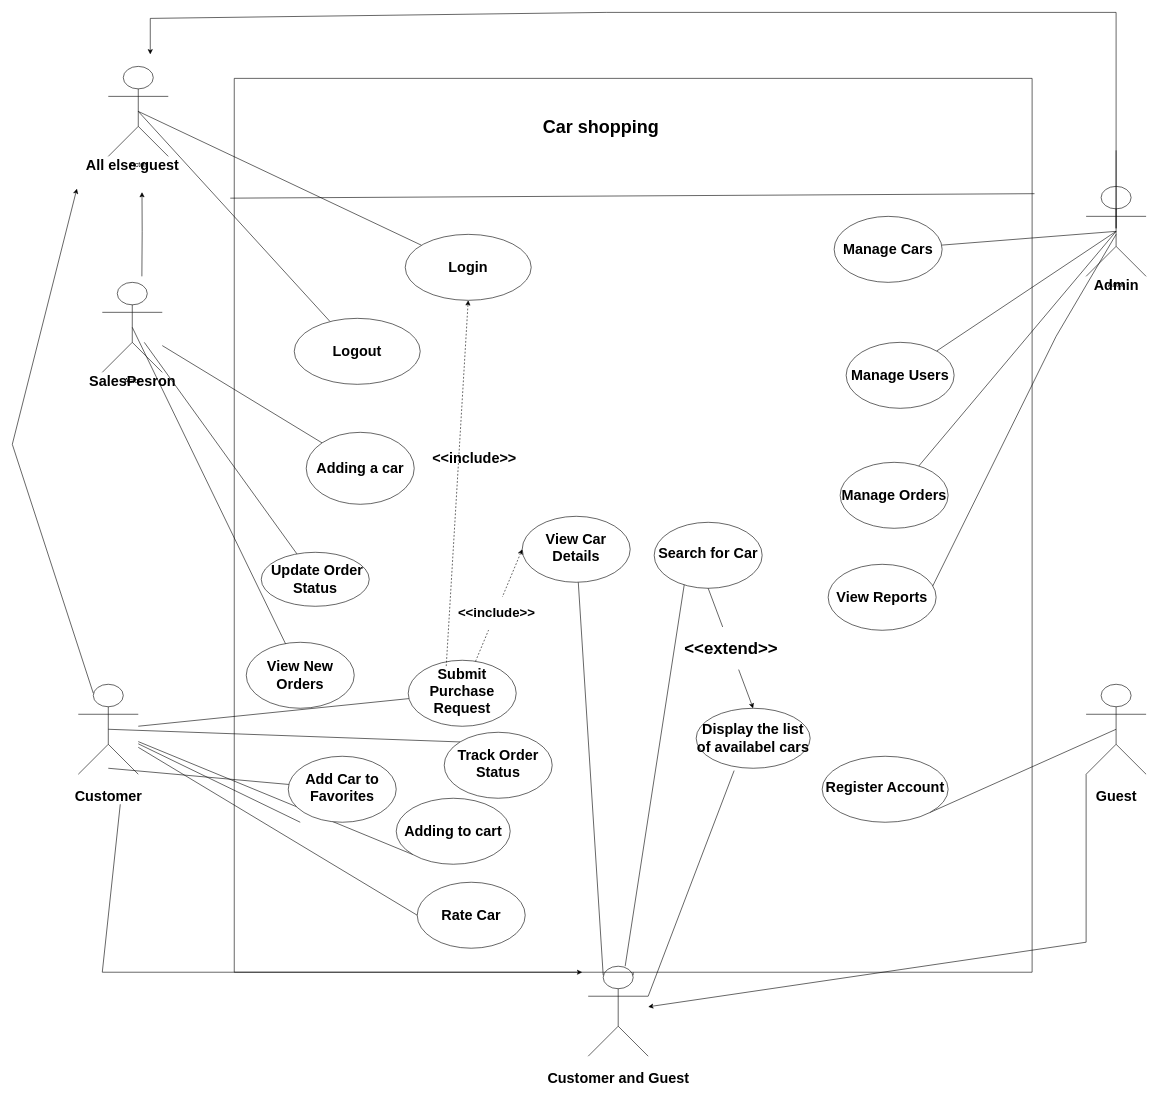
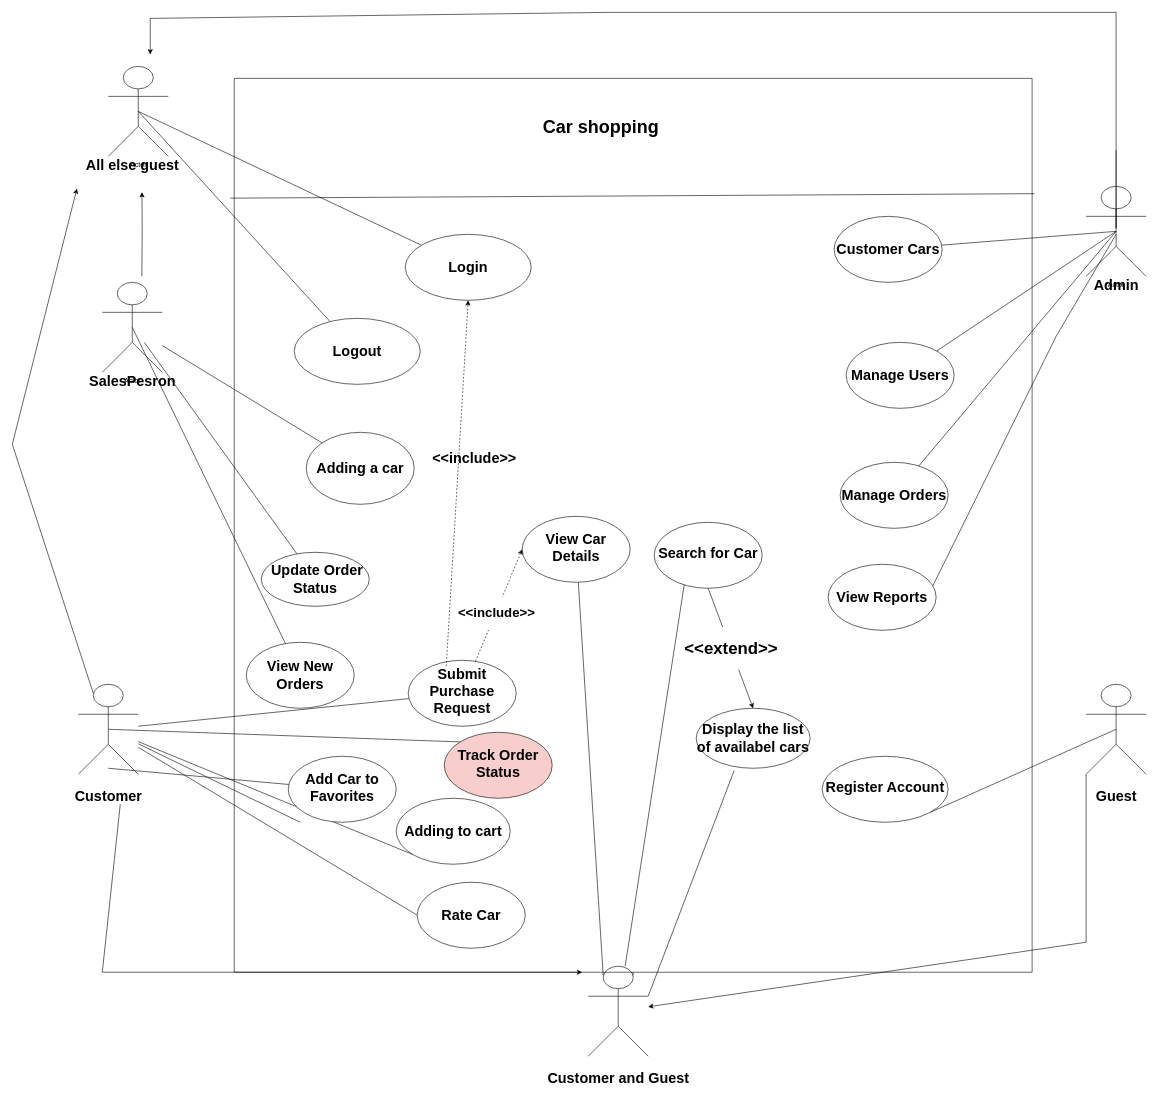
(888, 249) -> (888, 249)
(498, 765) -> (498, 765)
